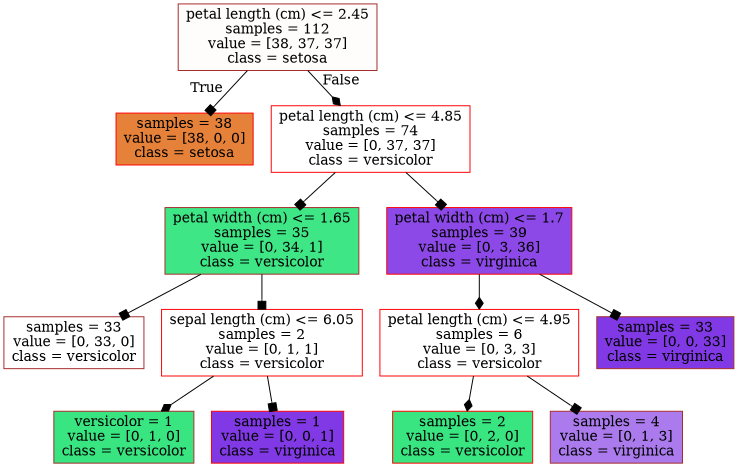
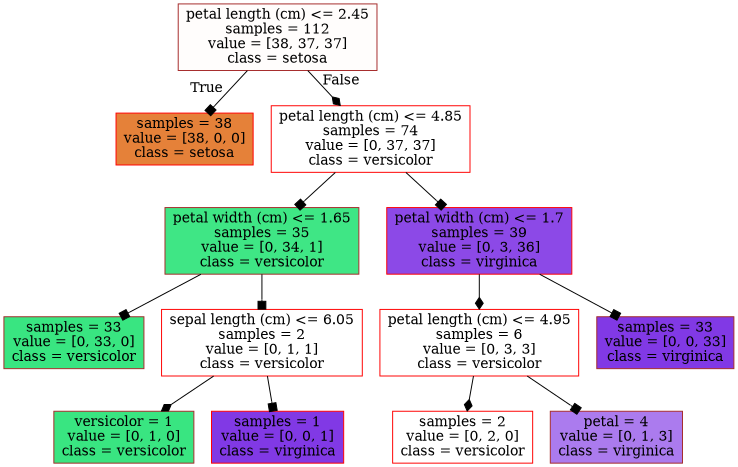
(74, 343) -> (74, 343)
(463, 437) -> (463, 437)
(616, 437) -> (616, 437)
